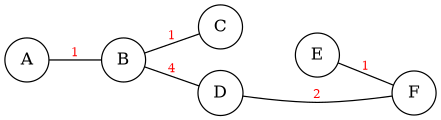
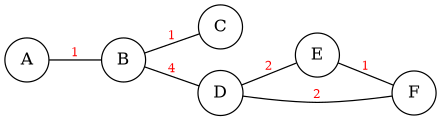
none -> (269, 74)
